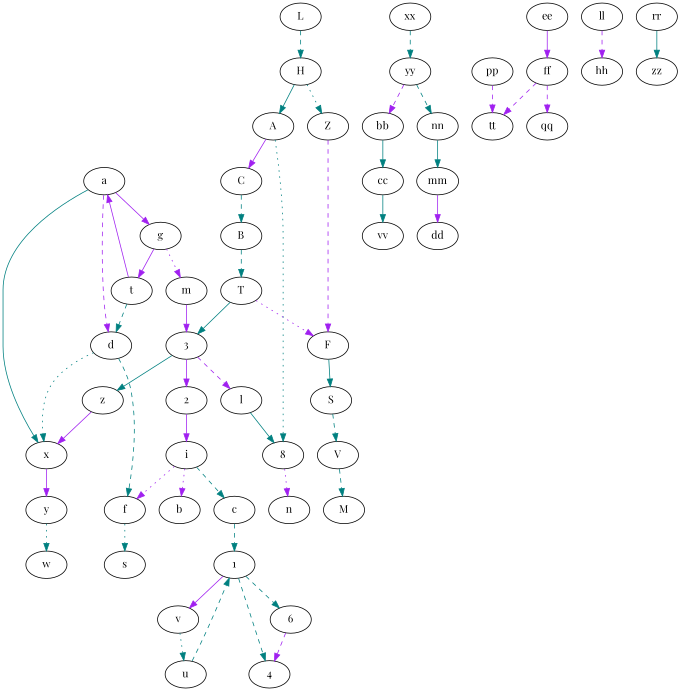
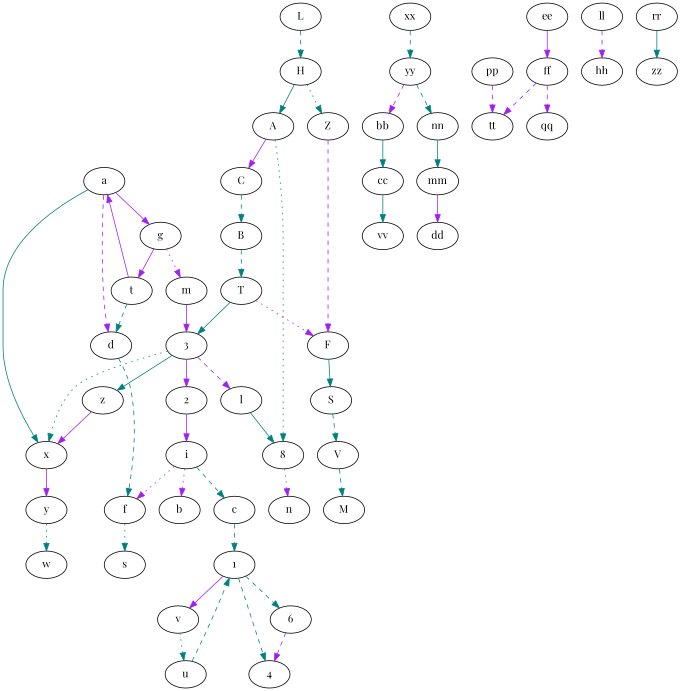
(52, 383) -> (95, 375)
